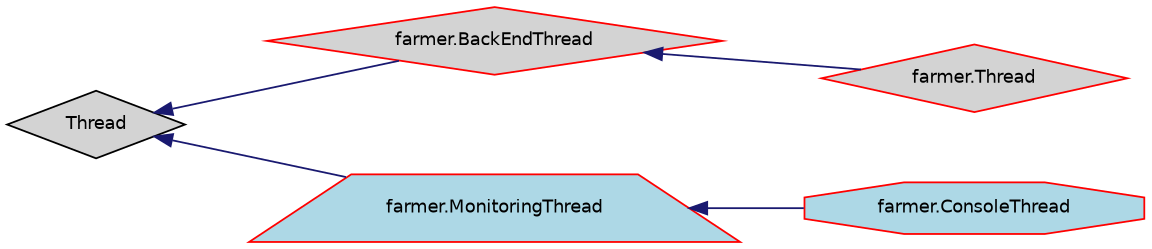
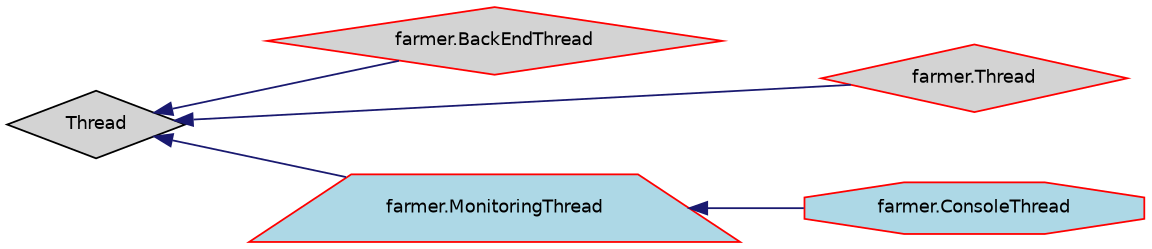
(762, 62) -> (522, 102)
